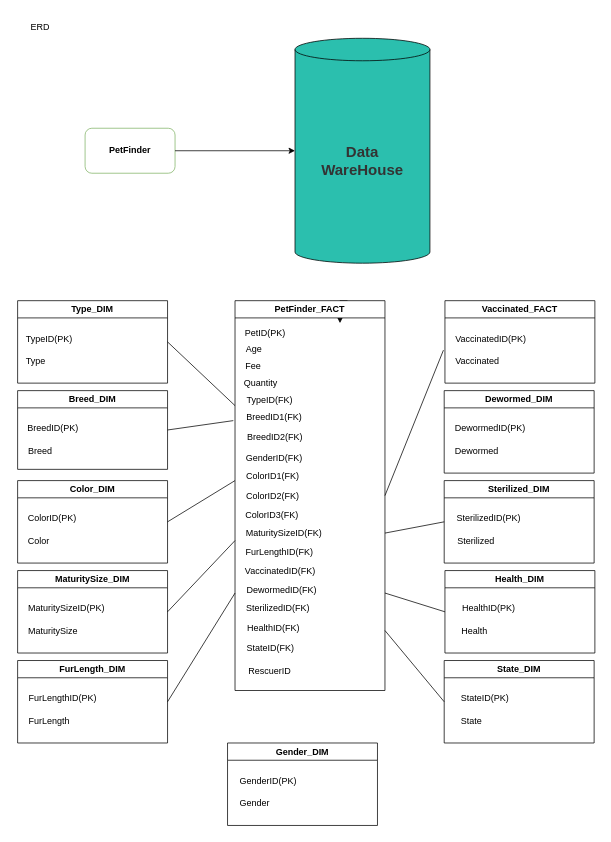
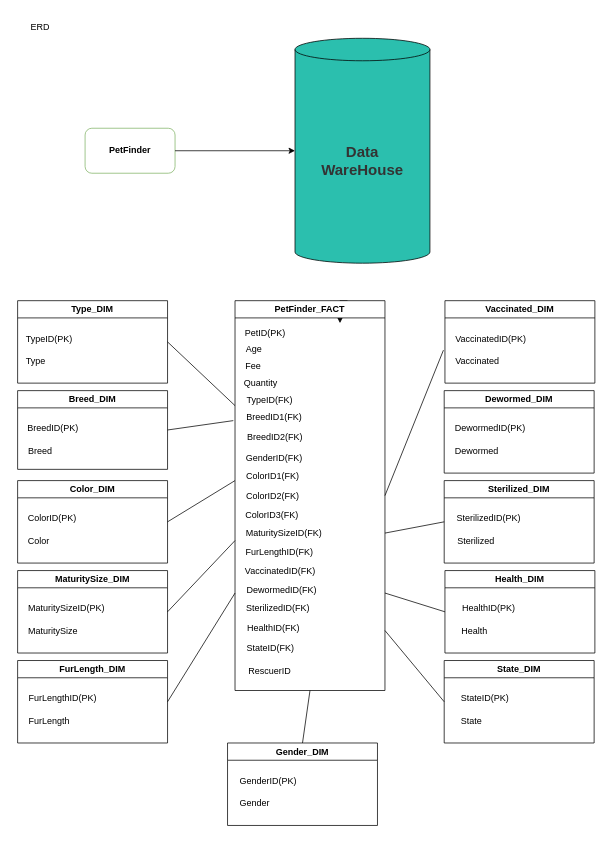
(520, 309) -> (520, 309)
none -> (306, 718)
